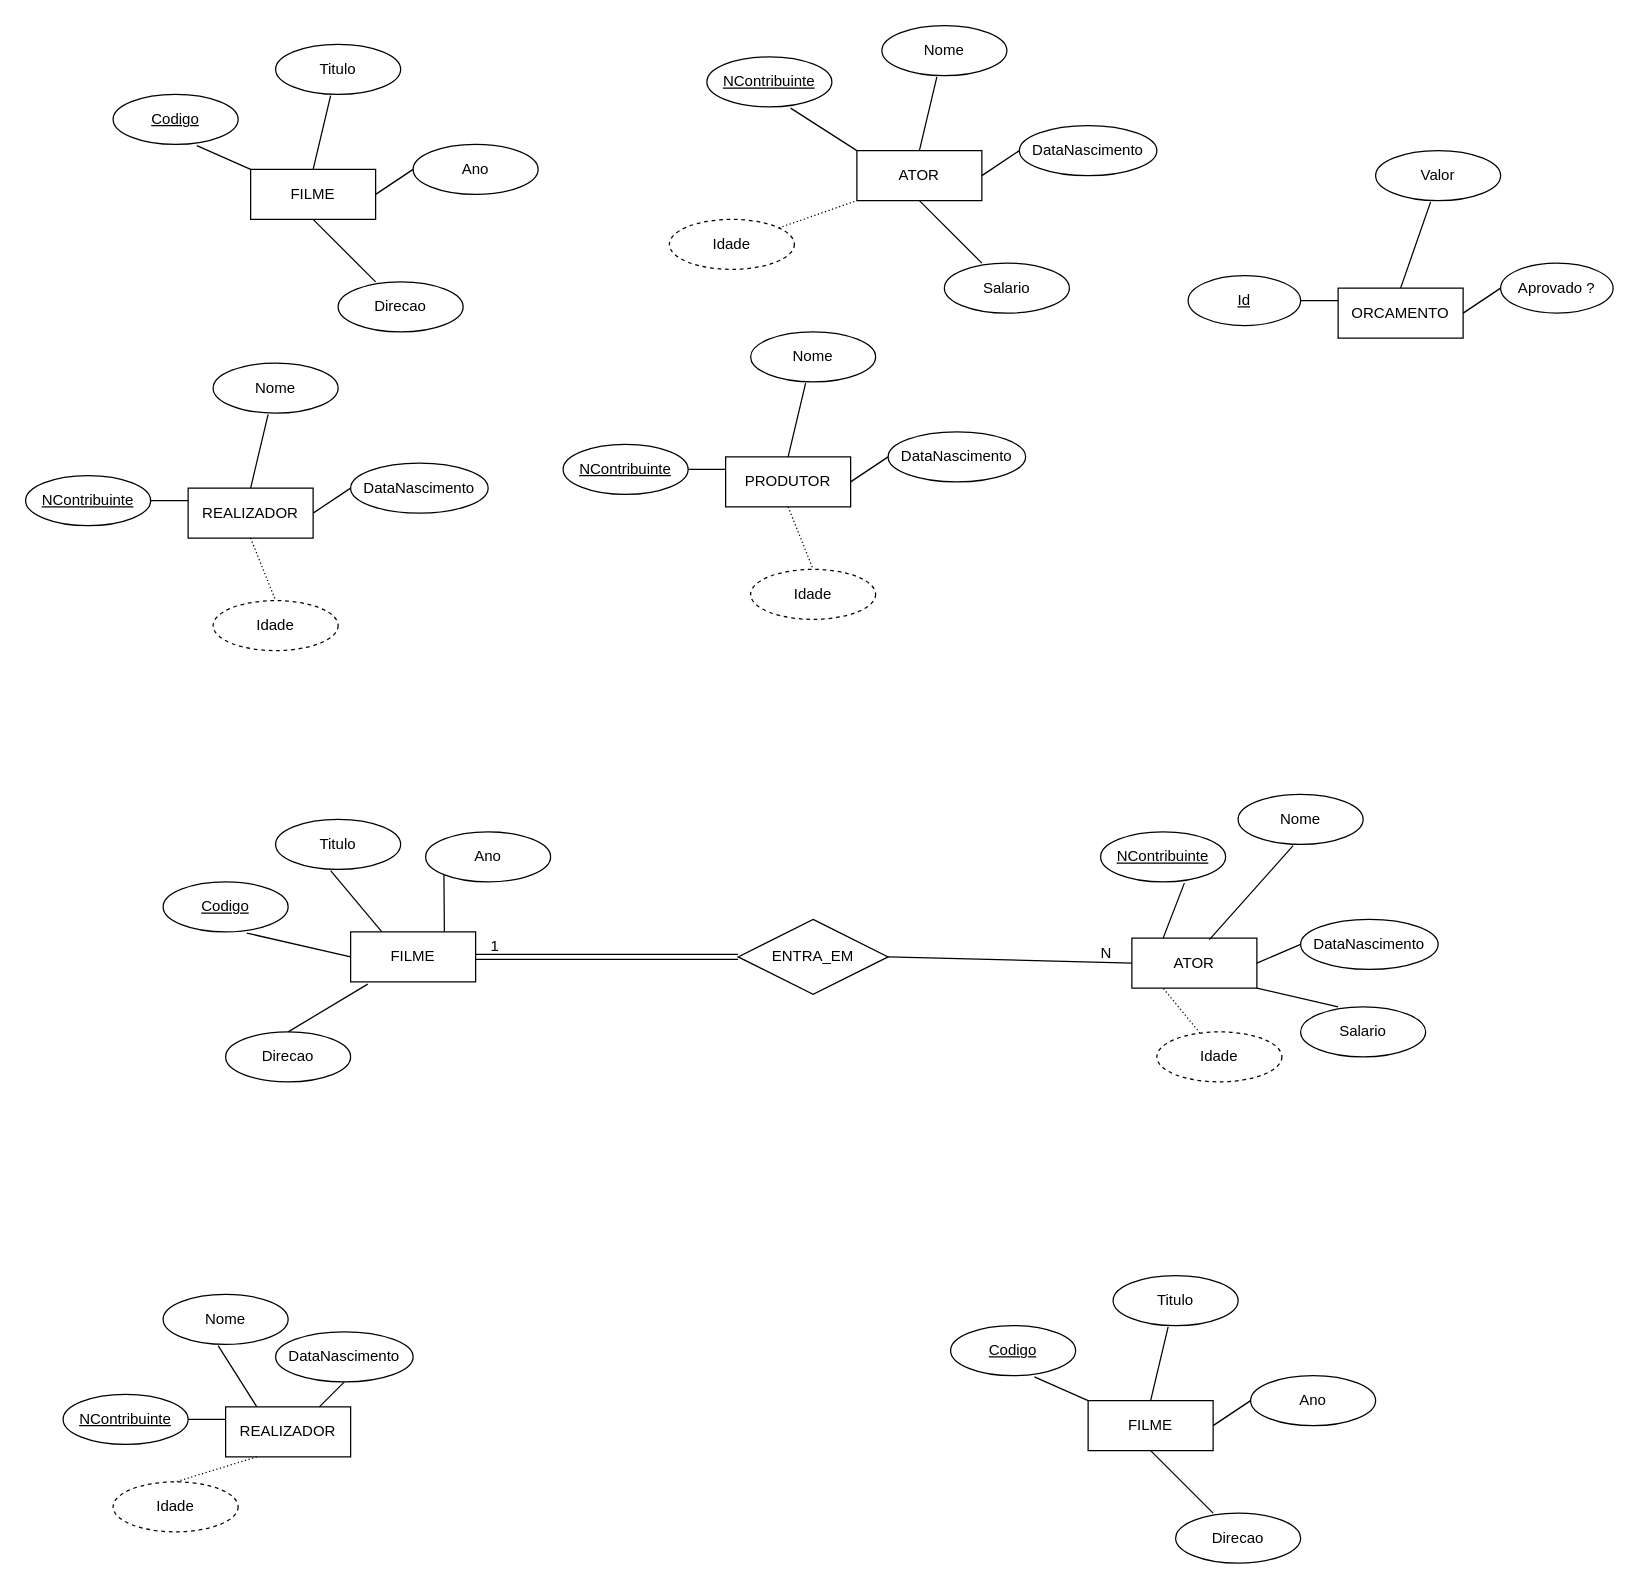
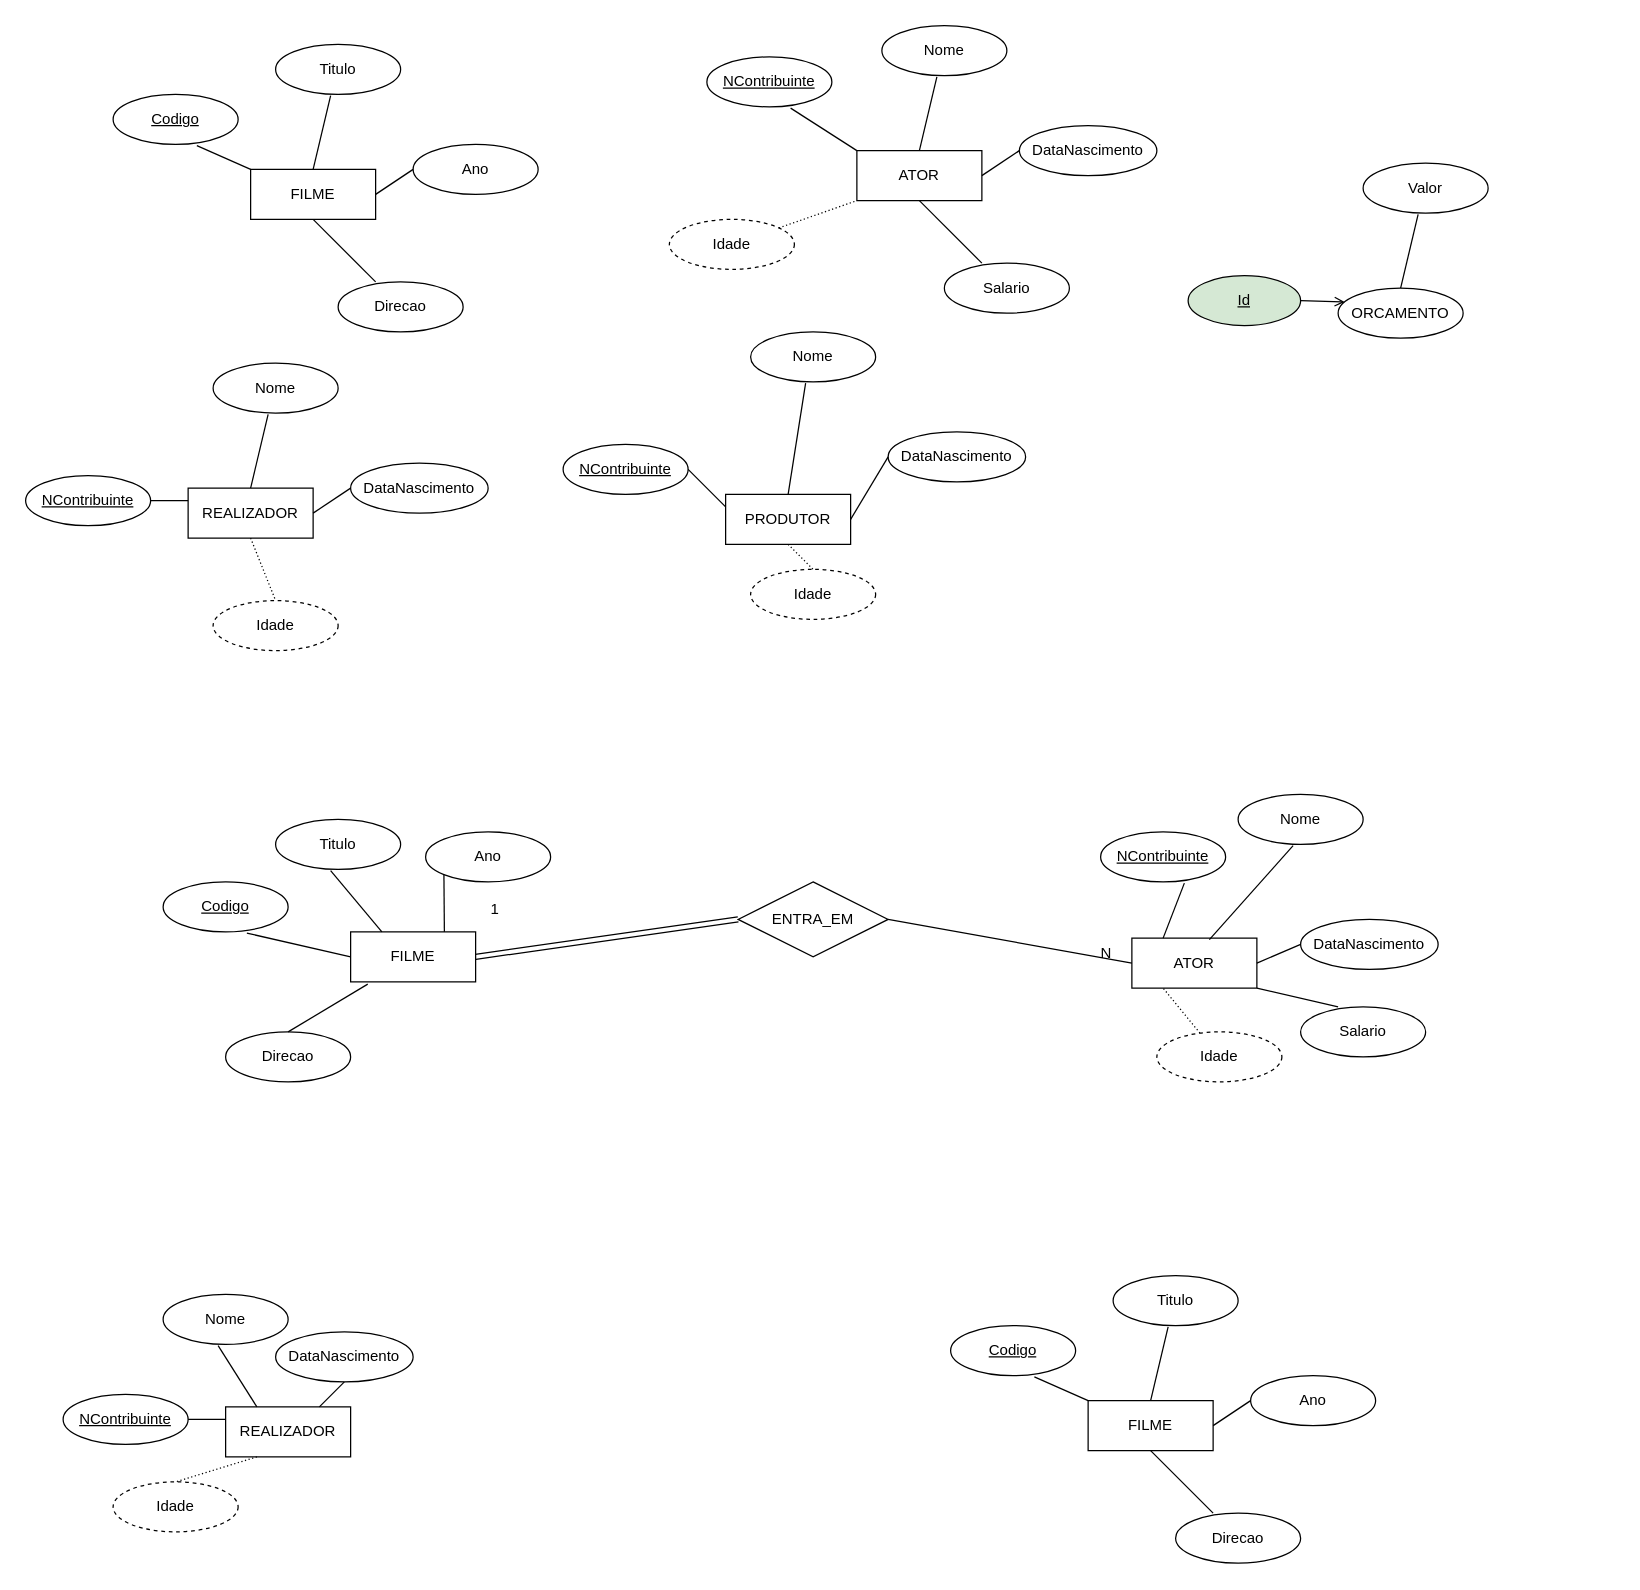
(1438, 176) -> (1426, 188)
(1557, 288) -> none
(1244, 301) -> (1244, 301)
(1326, 301) -> (1328, 301)
(1481, 301) -> none
(1401, 313) -> (1401, 313)
(788, 482) -> (788, 519)
(813, 957) -> (813, 919)
